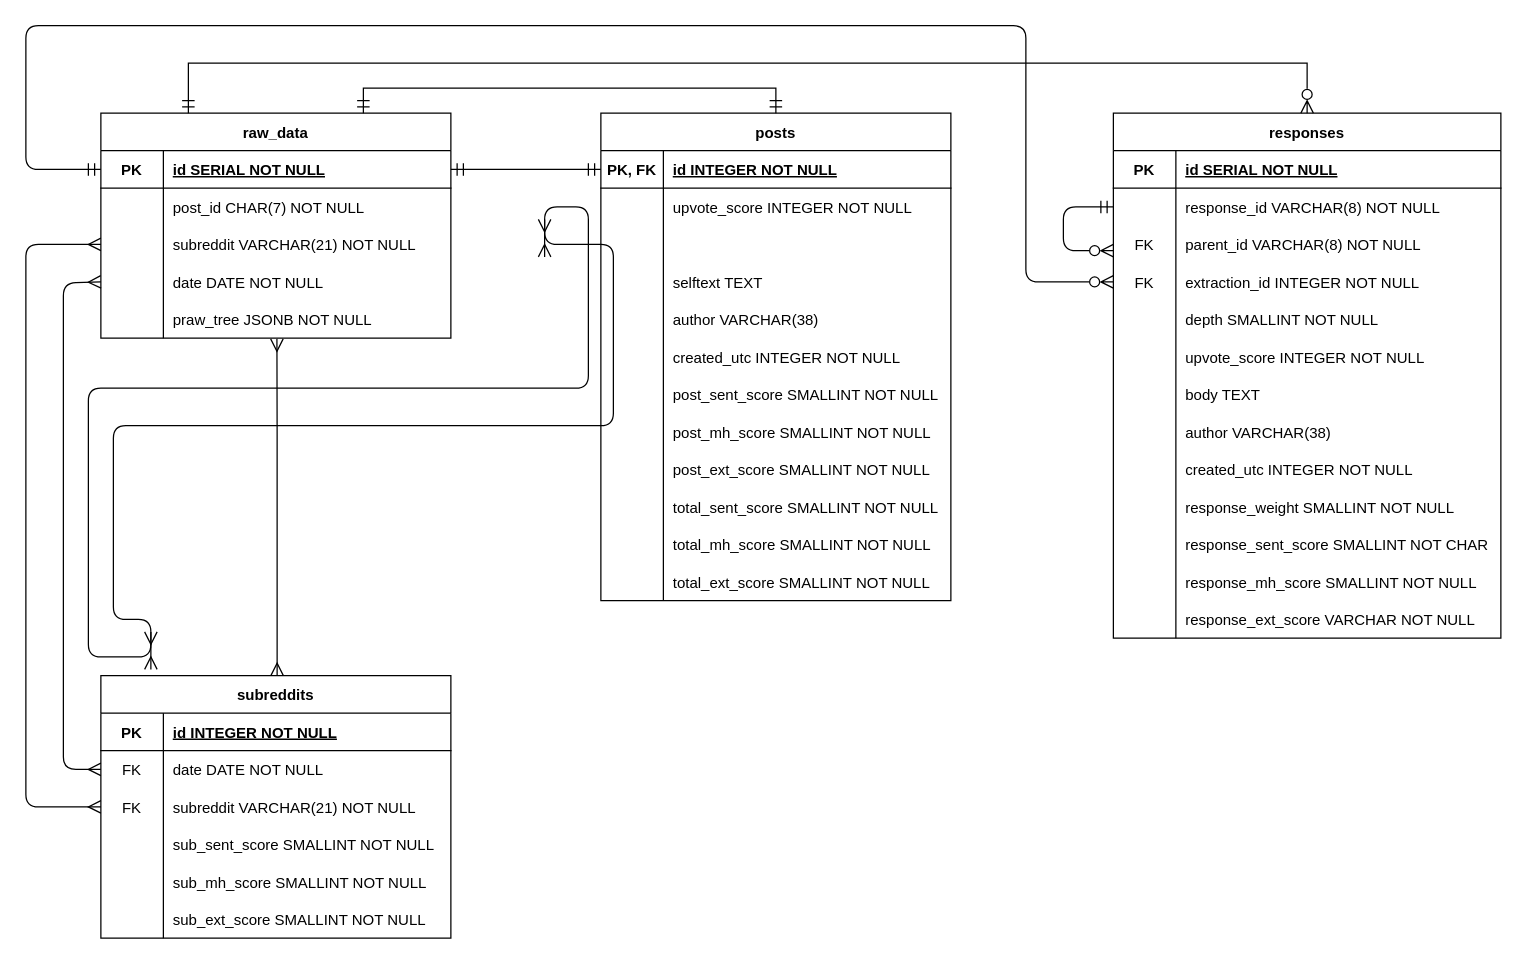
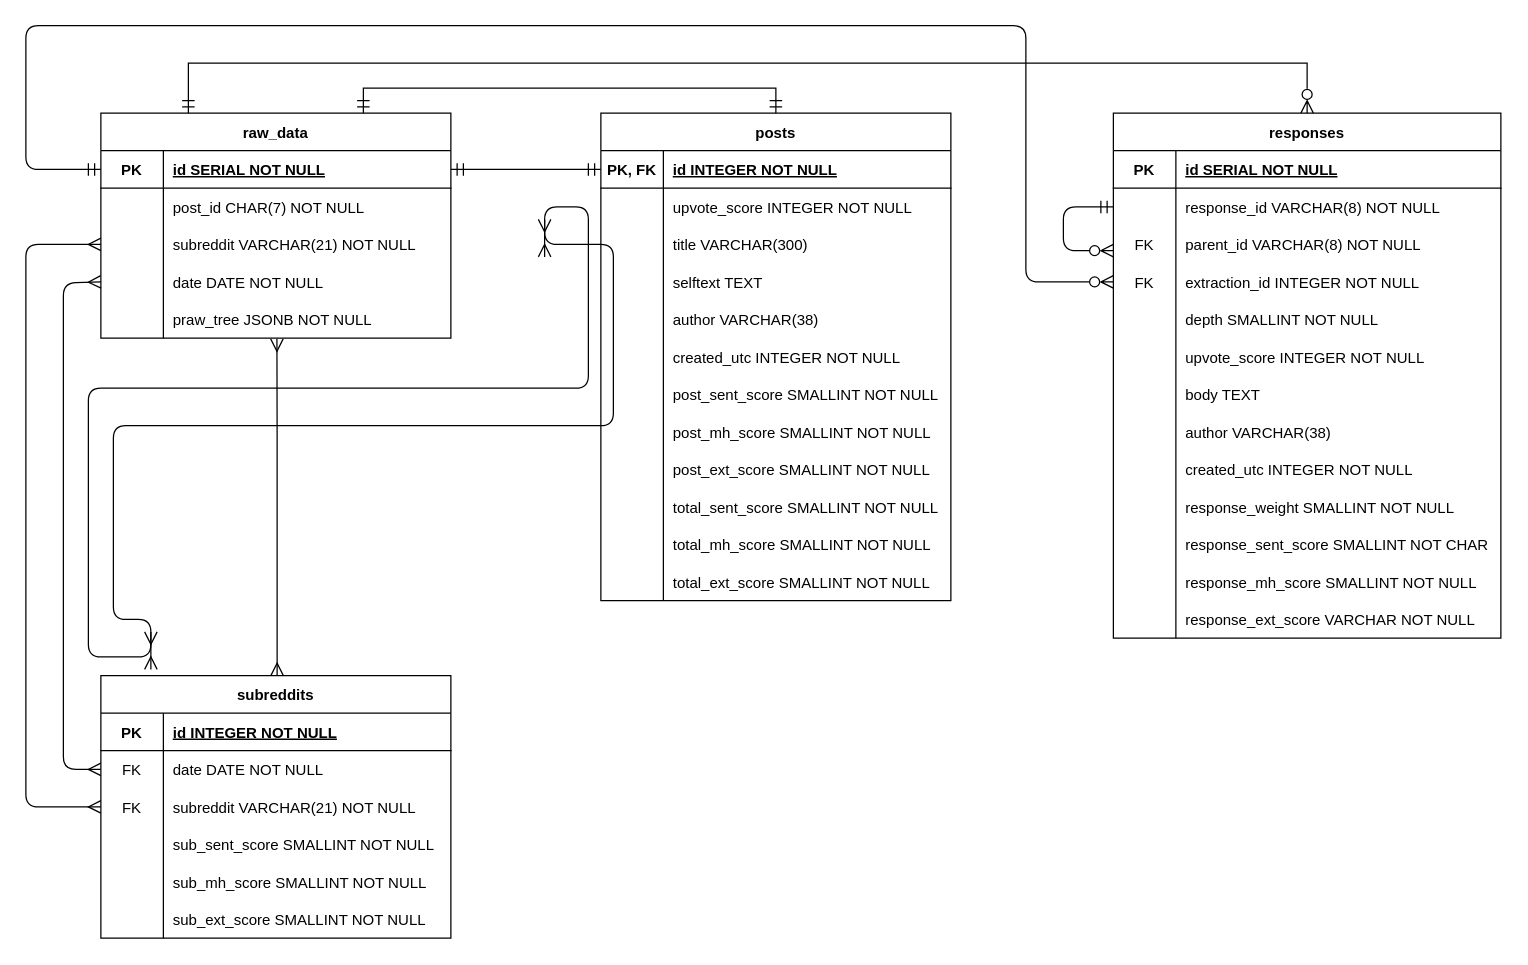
none -> (807, 244)
